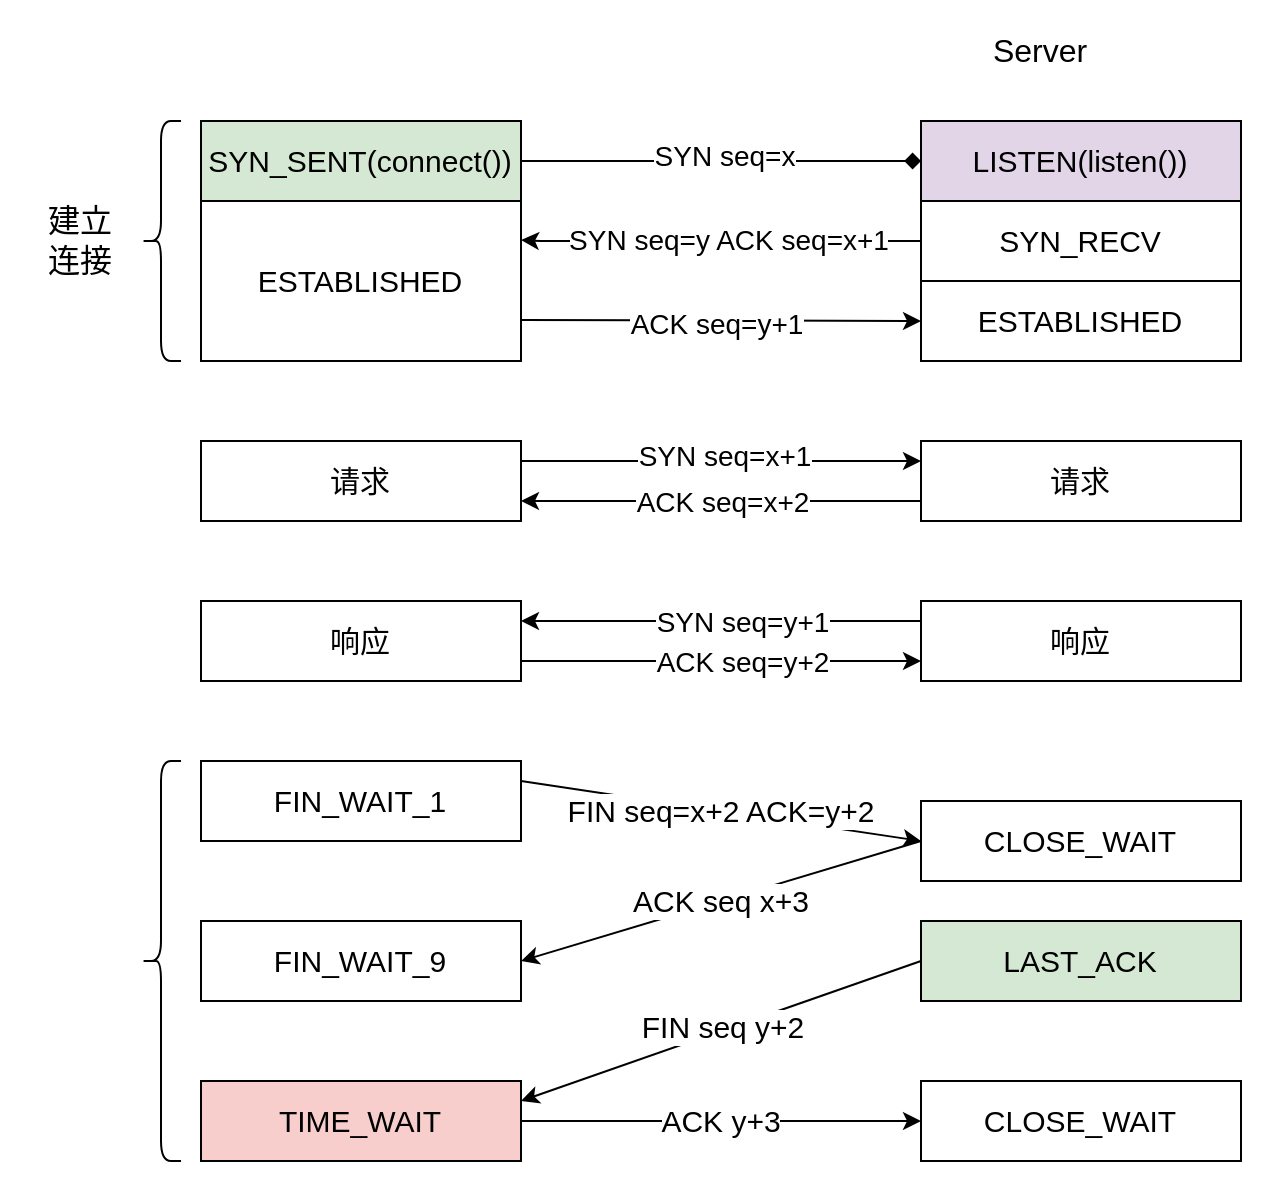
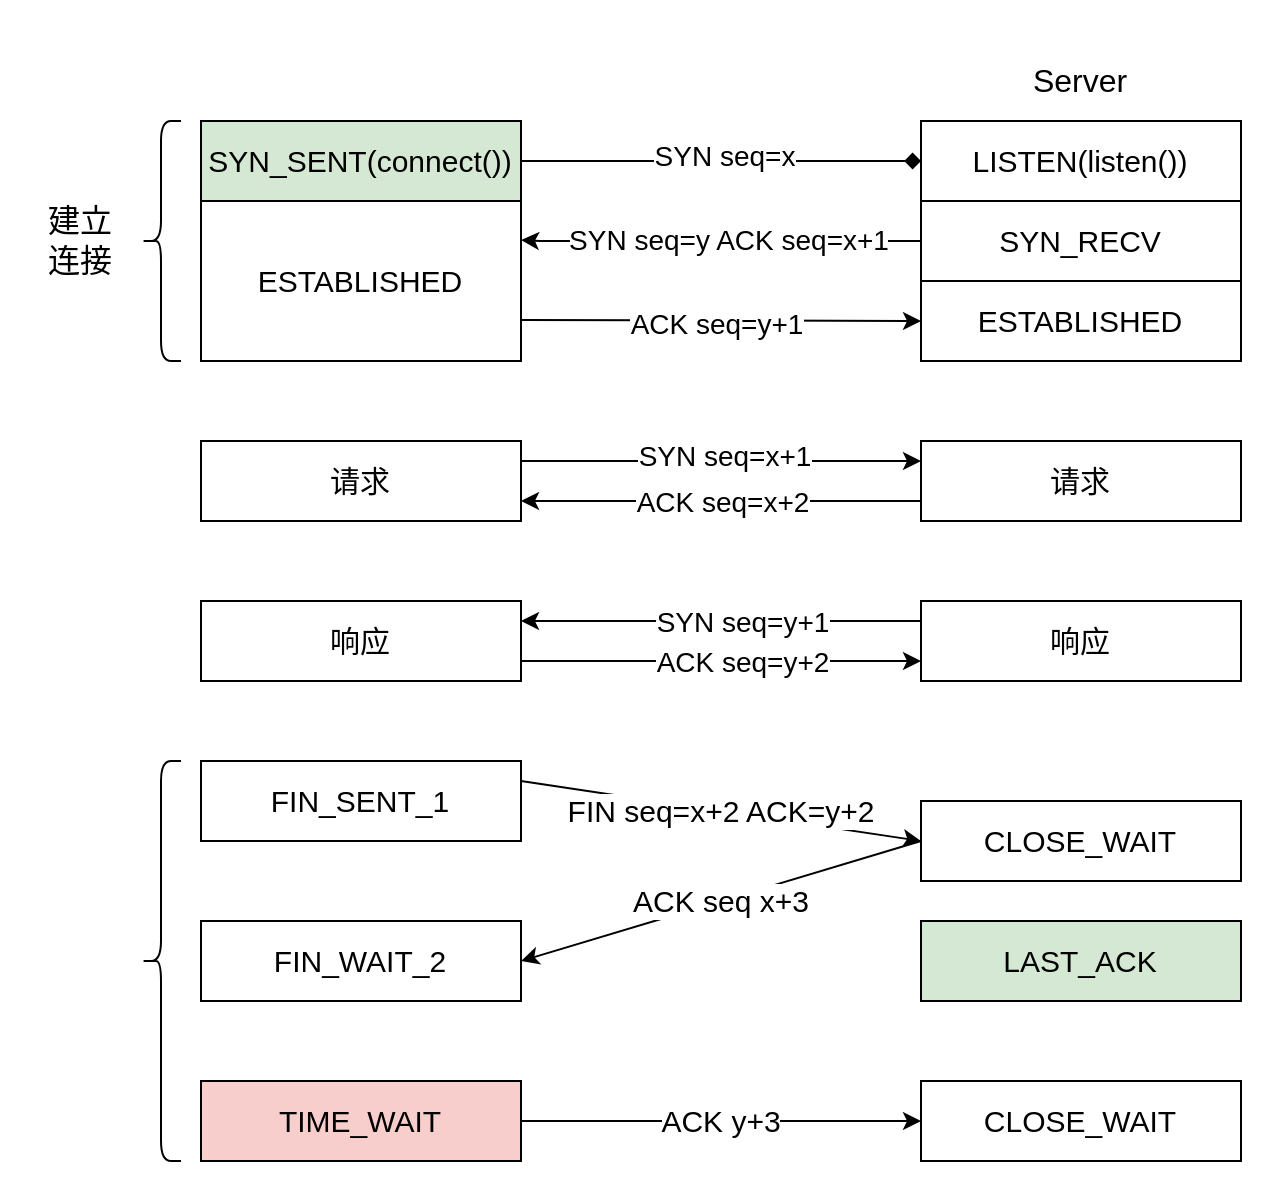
(1041, 51) -> (1081, 81)
(1081, 161) -> (1081, 161)
(361, 801) -> (361, 801)
(361, 961) -> (361, 961)
(608, 1071) -> none
